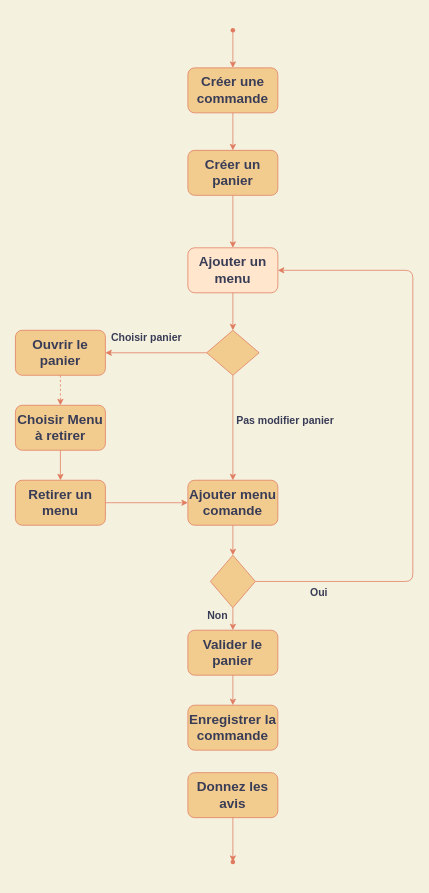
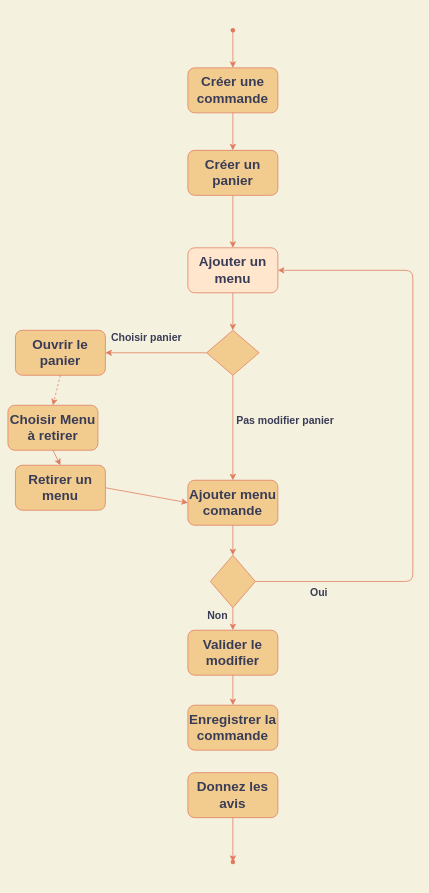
(60, 428) -> (53, 428)
(60, 503) -> (60, 488)
(233, 653) -> (233, 653)
